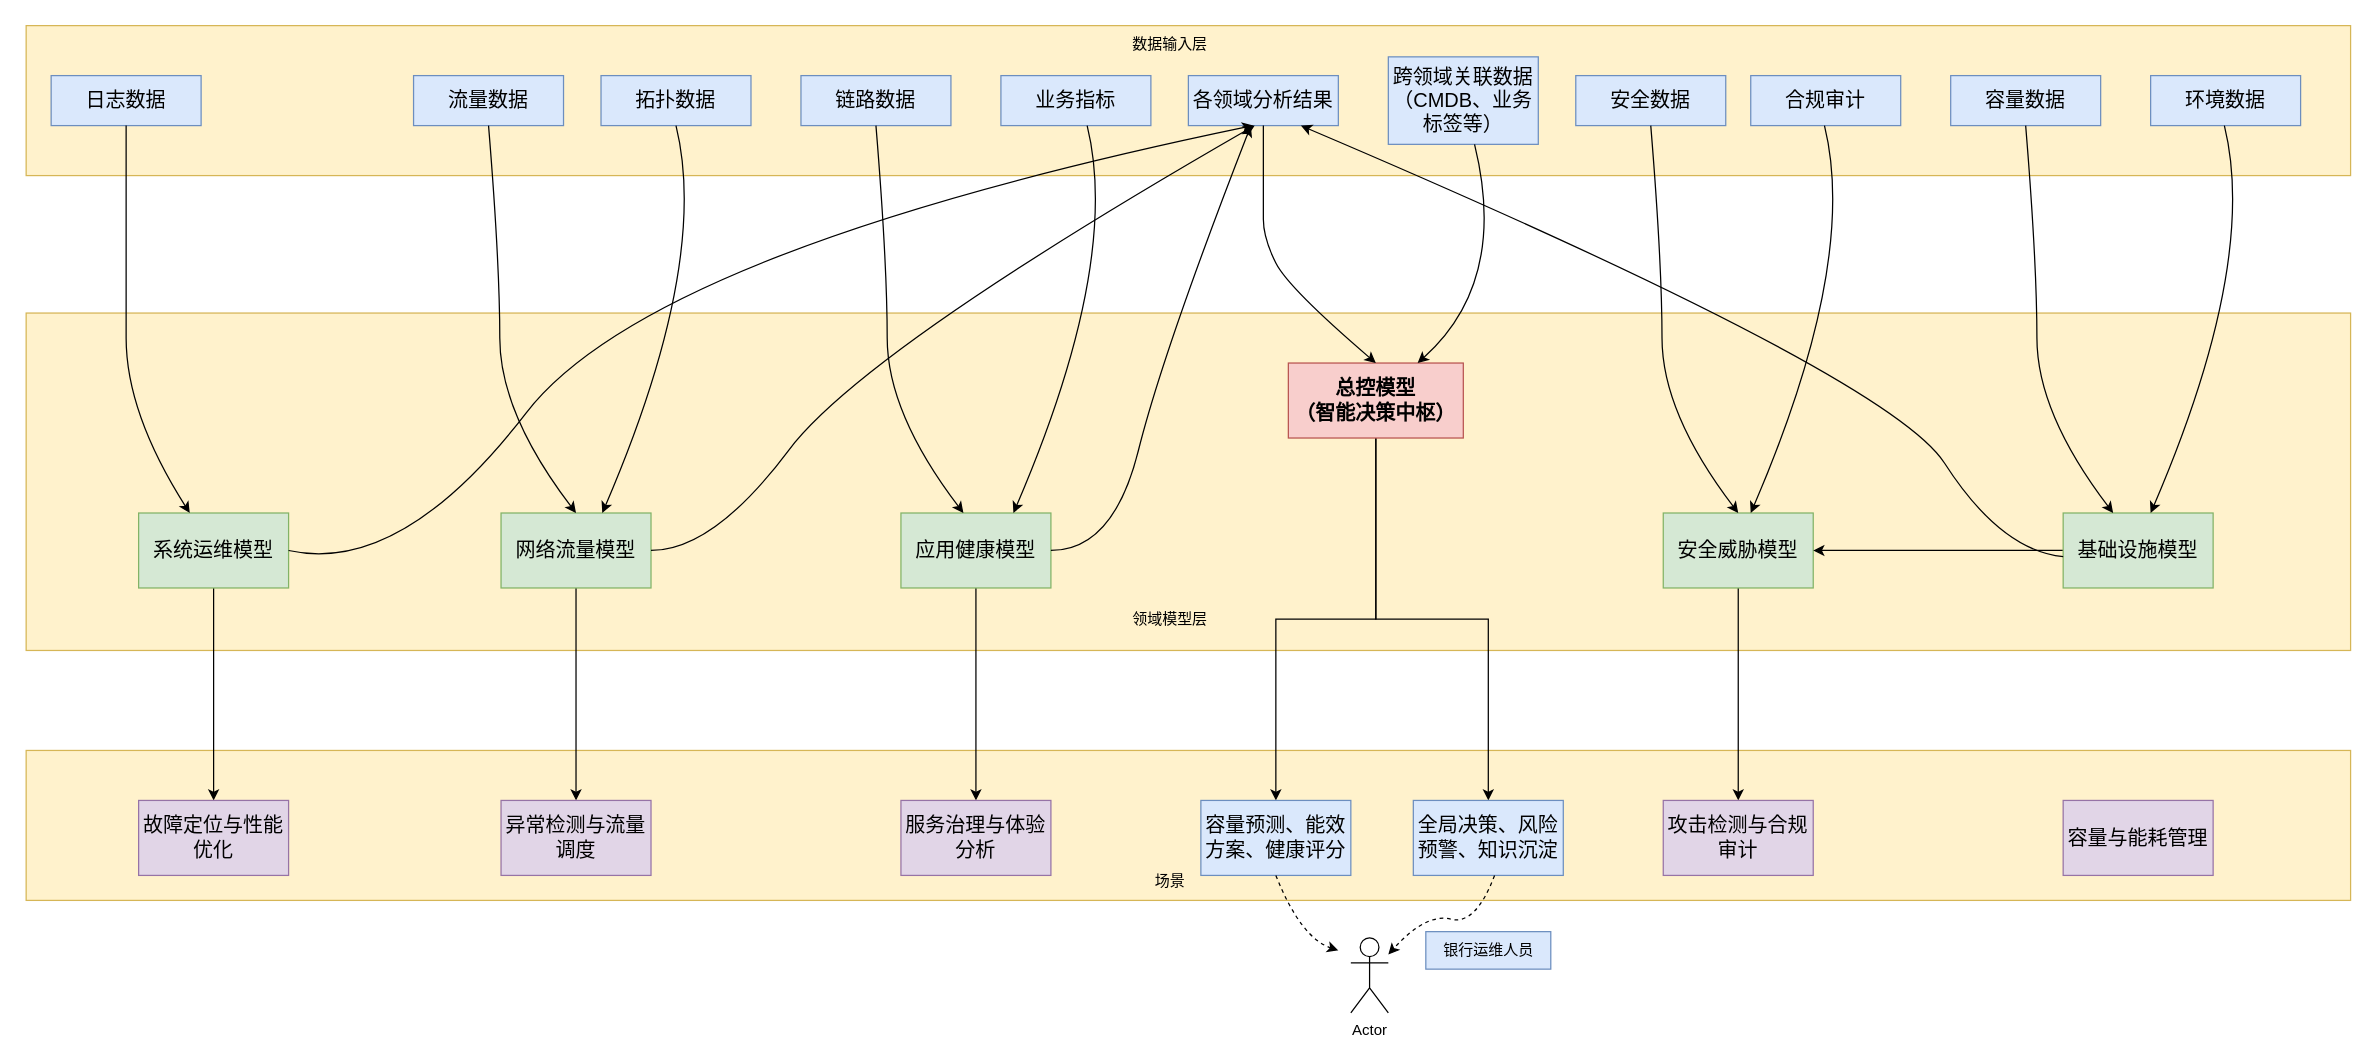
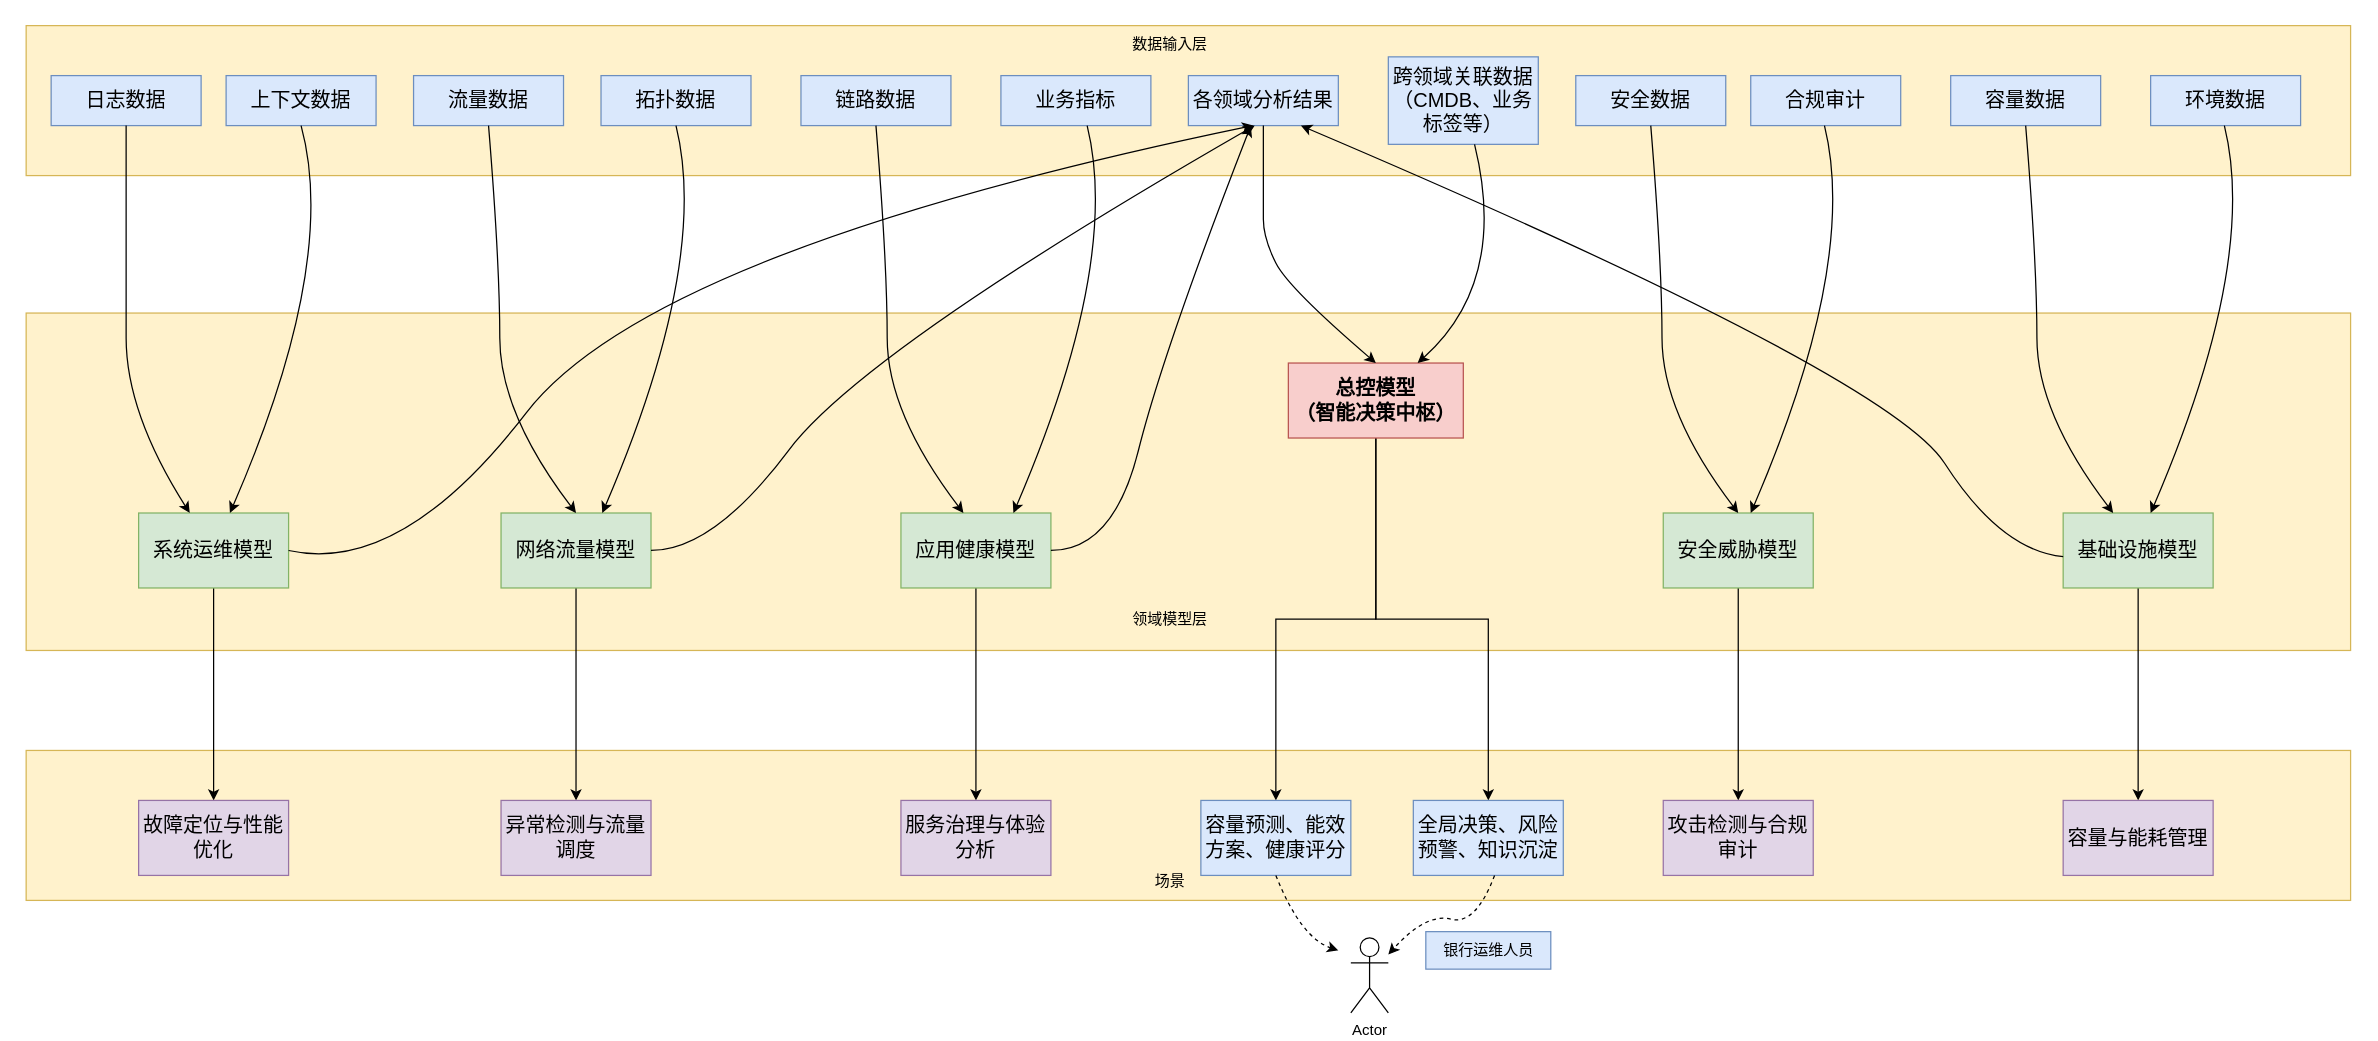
none -> (301, 101)
none -> (296, 320)
(1928, 551) -> (2138, 690)
